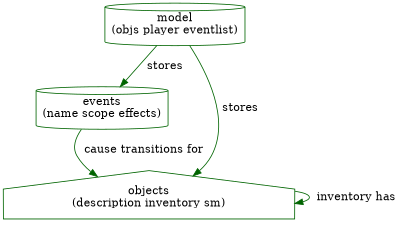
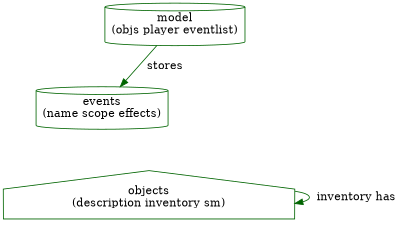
(217, 108) -> none
(75, 153) -> none
